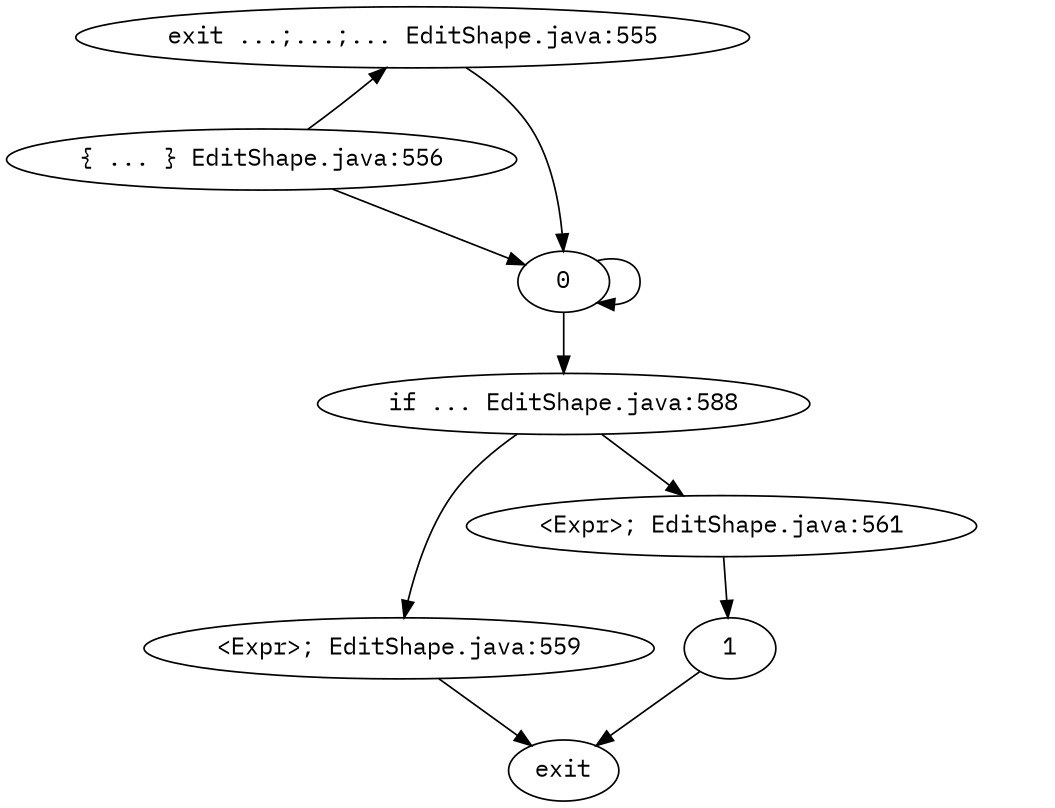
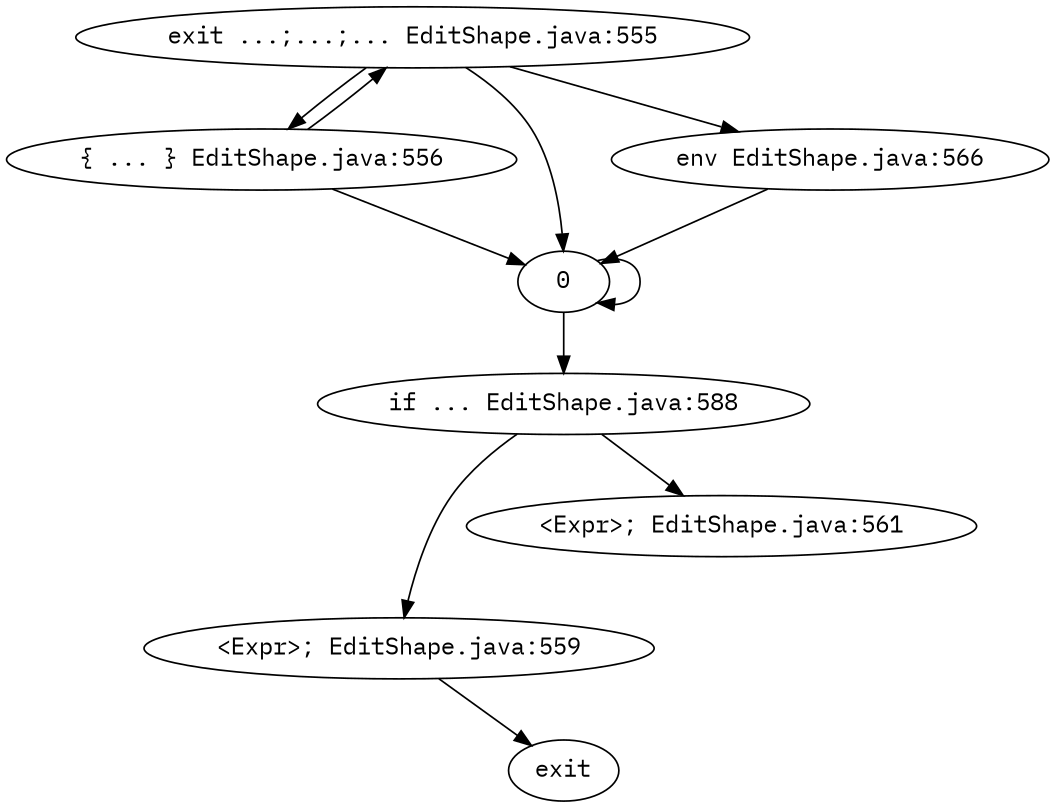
none -> (333, 92)
none -> (830, 160)
(730, 648) -> none
